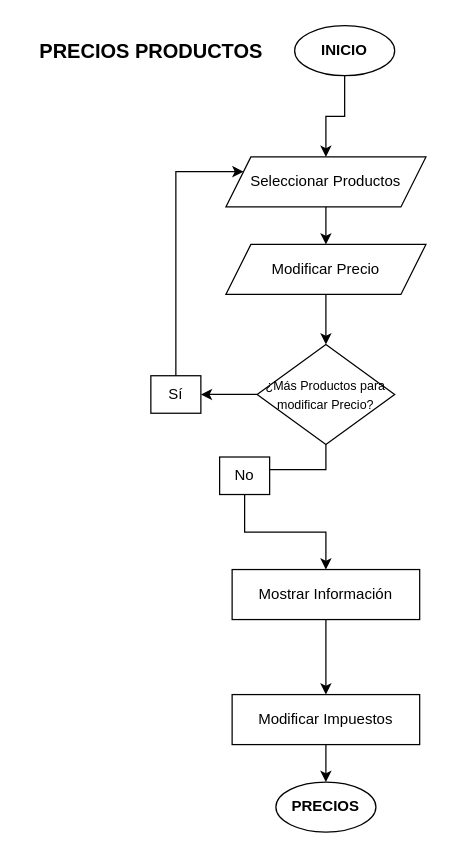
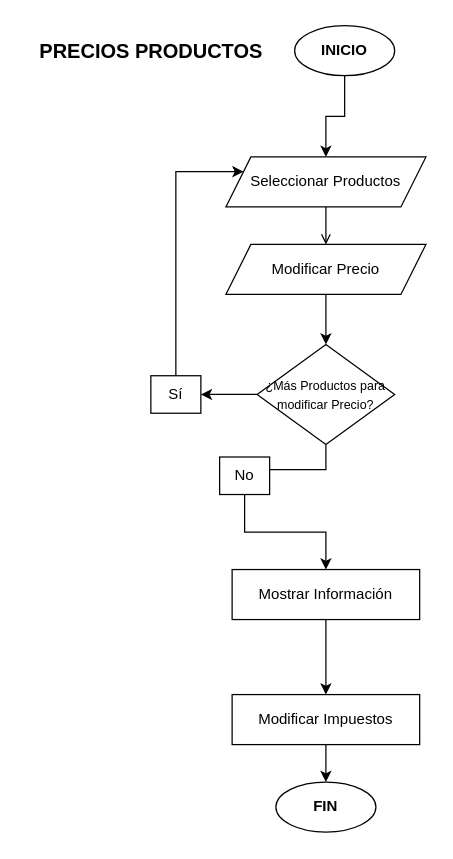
(326, 234) -> (326, 236)
(326, 807) -> (326, 807)
